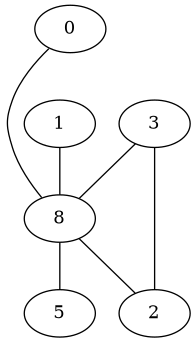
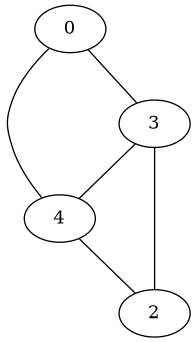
none -> (113, 76)
(60, 124) -> none
(60, 219) -> (60, 219)
(60, 313) -> none
